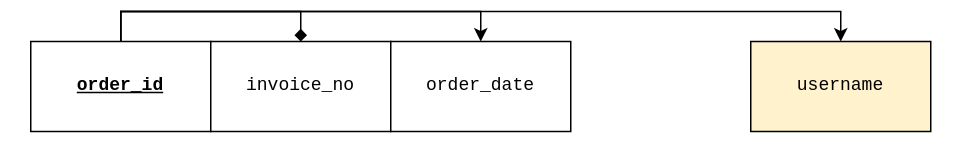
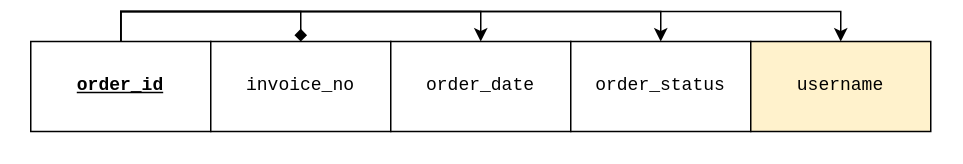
none -> (661, 22)
none -> (661, 86)
